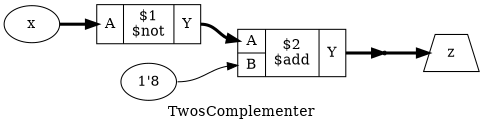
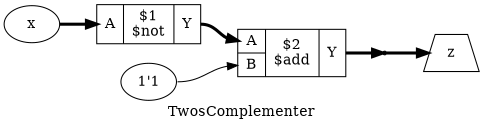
(149, 82) -> (149, 82)
